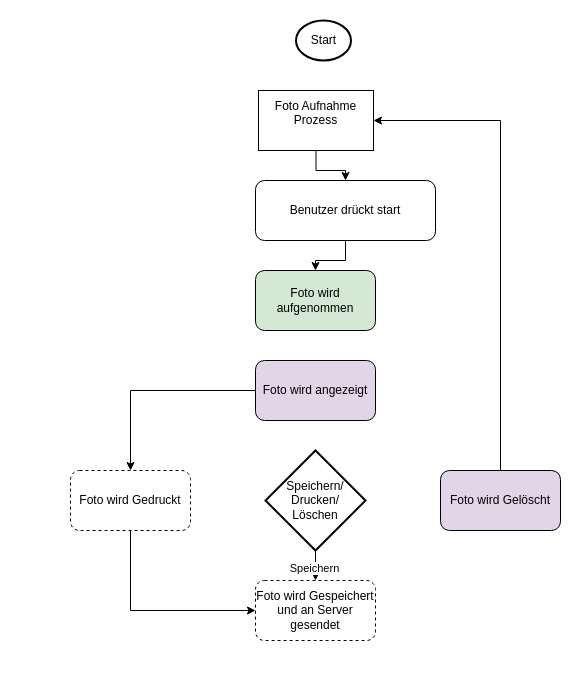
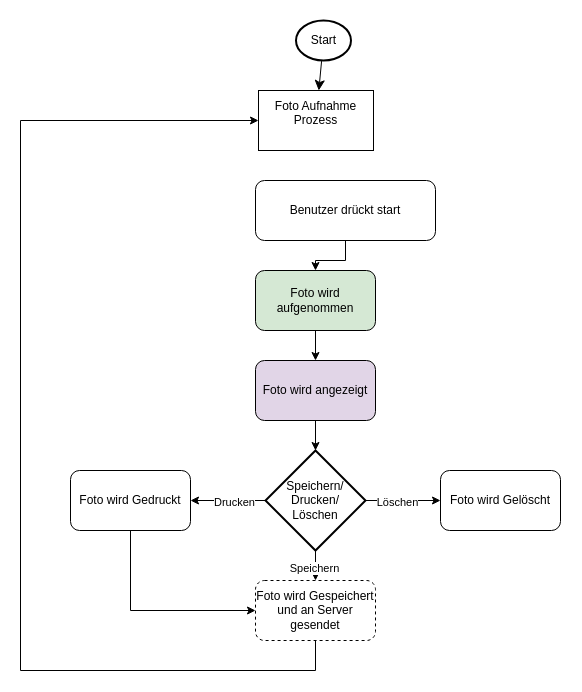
none -> (321, 71)
(322, 171) -> none
(501, 236) -> none
none -> (316, 350)
(157, 391) -> (316, 440)
none -> (21, 443)
(131, 501) -> (131, 501)
none -> (231, 501)
none -> (400, 501)
(501, 501) -> (501, 501)
